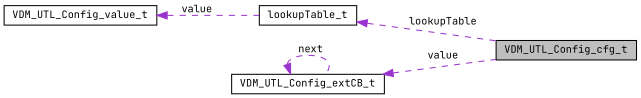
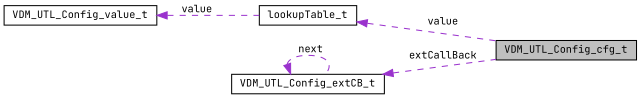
(440, 22) -> (440, 22)
(440, 56) -> (440, 56)
